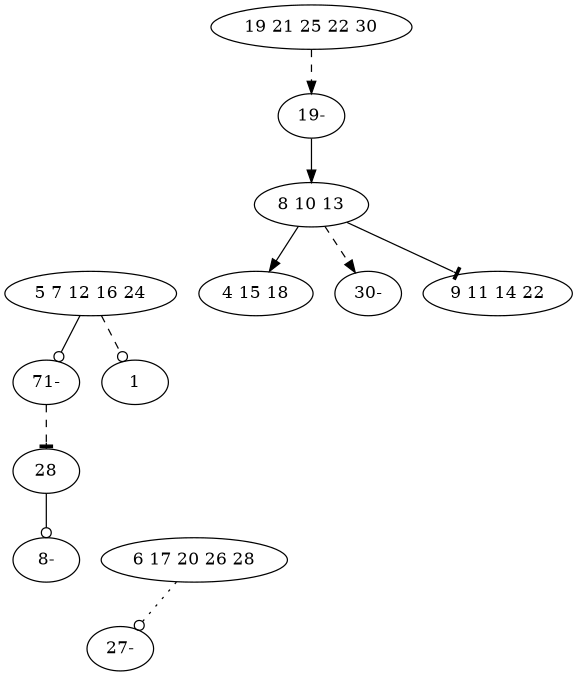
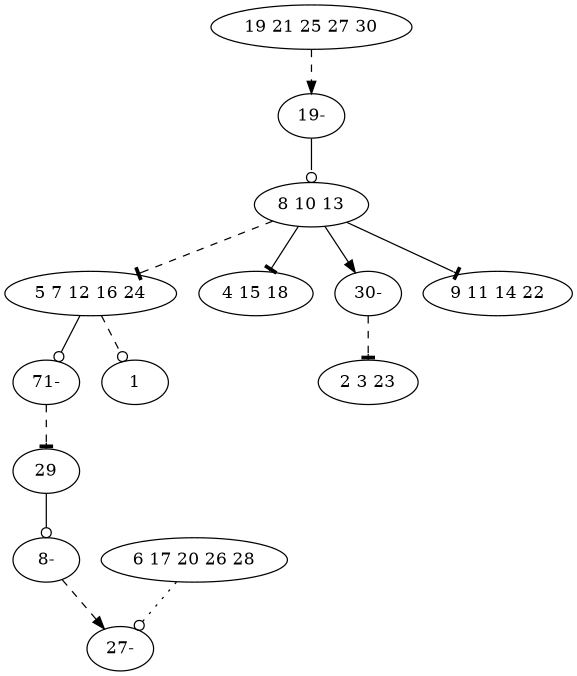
(311, 27) -> (311, 27)
(311, 154) -> (311, 154)
(337, 244) -> (337, 244)
(286, 246) -> (286, 246)
none -> (207, 247)
none -> (368, 382)
(46, 471) -> (46, 471)
none -> (79, 600)
